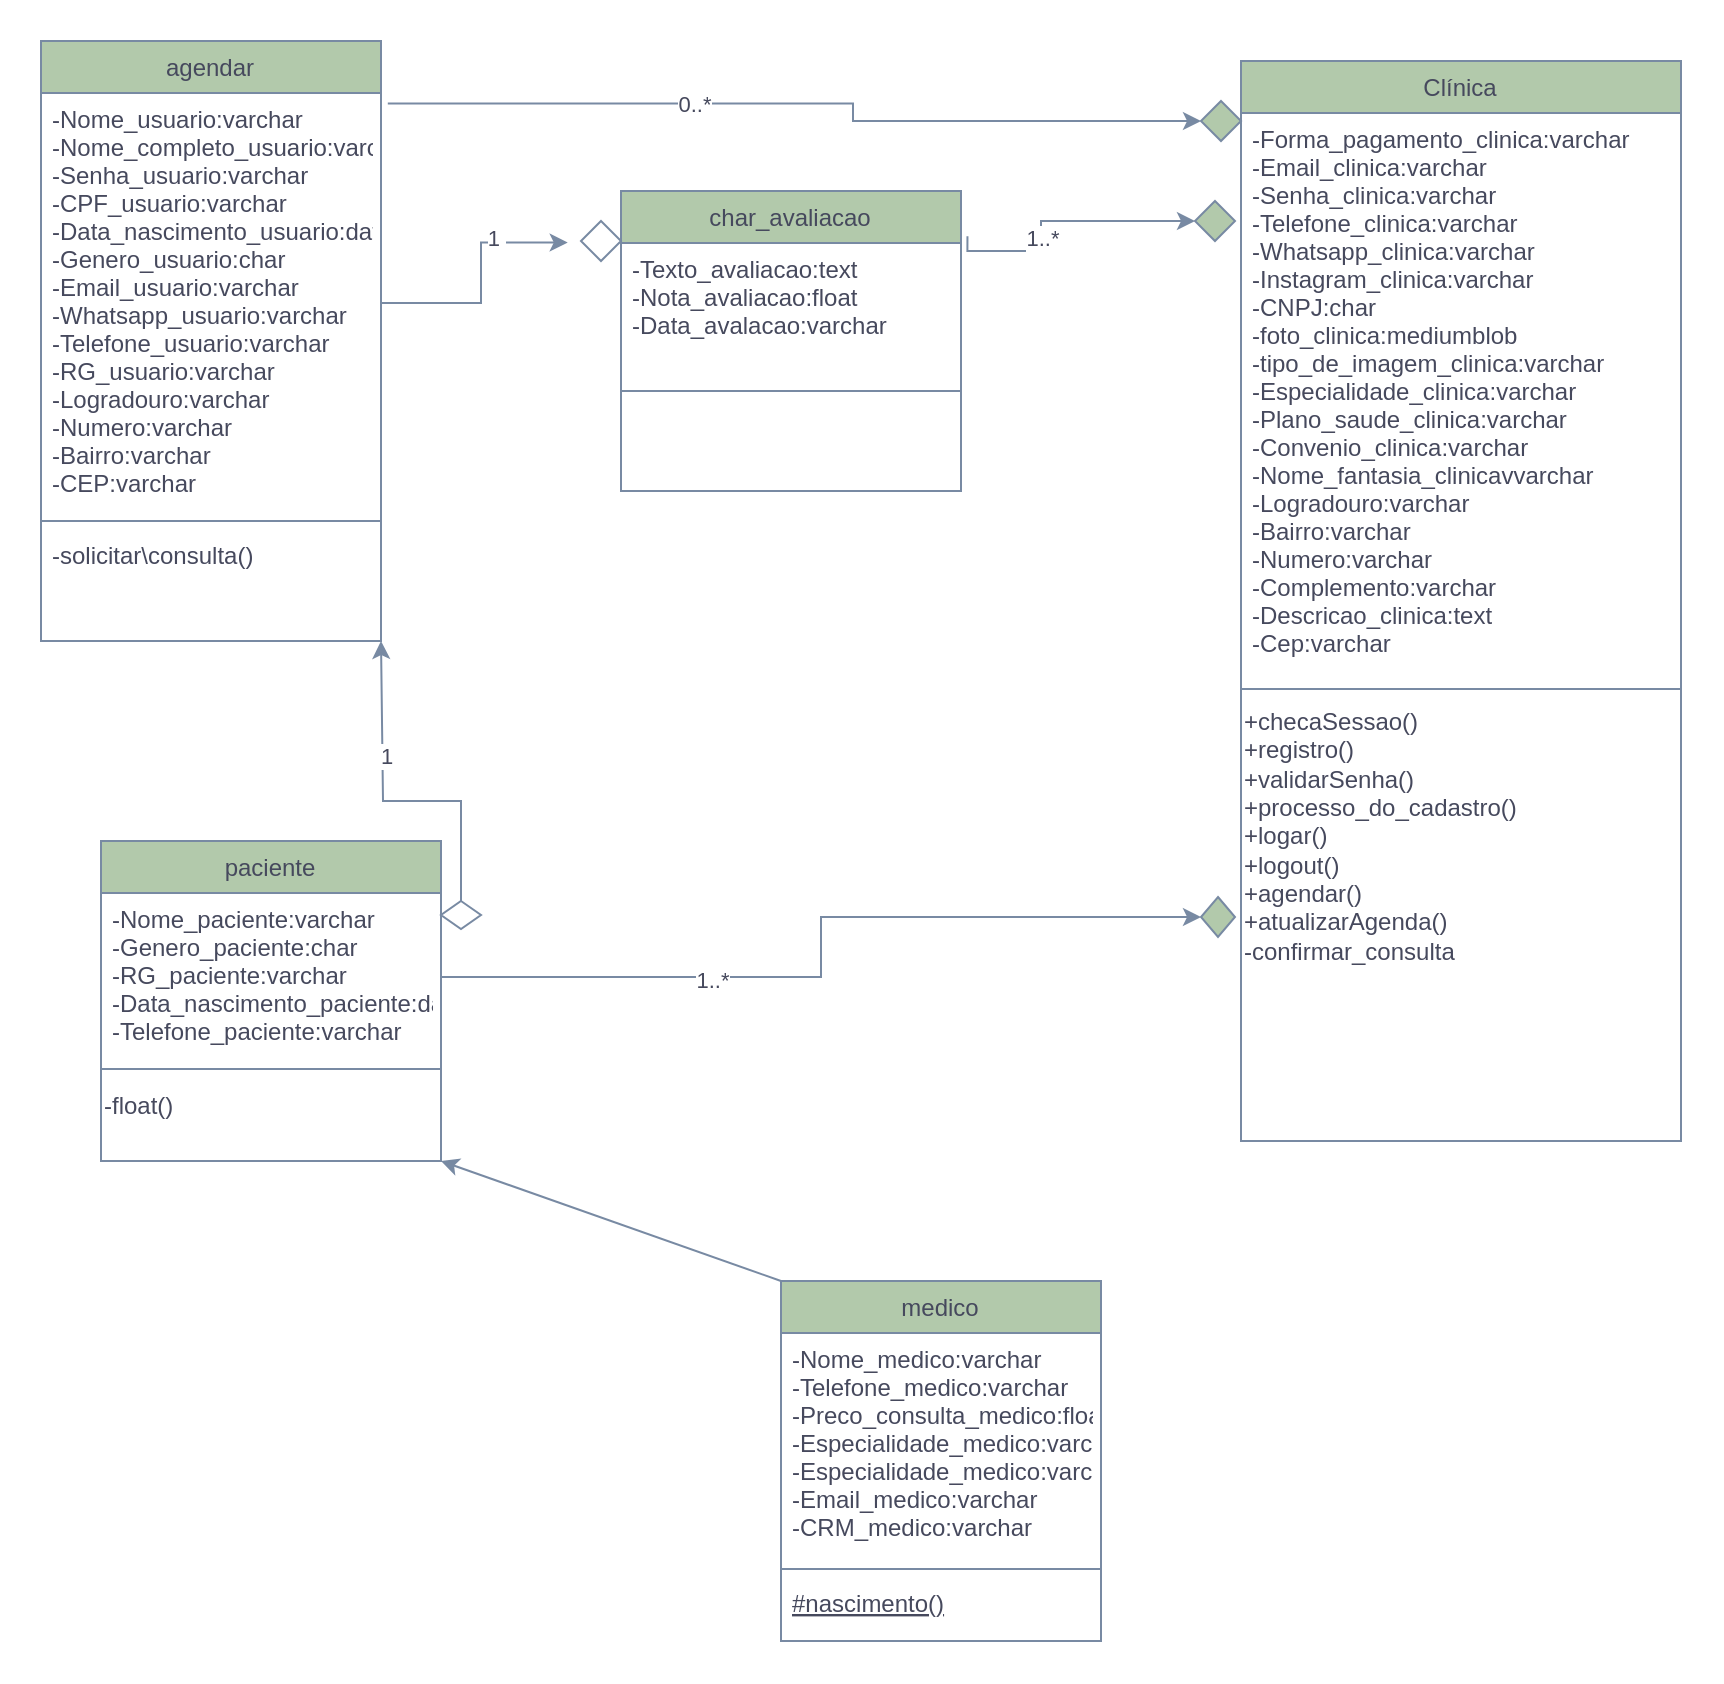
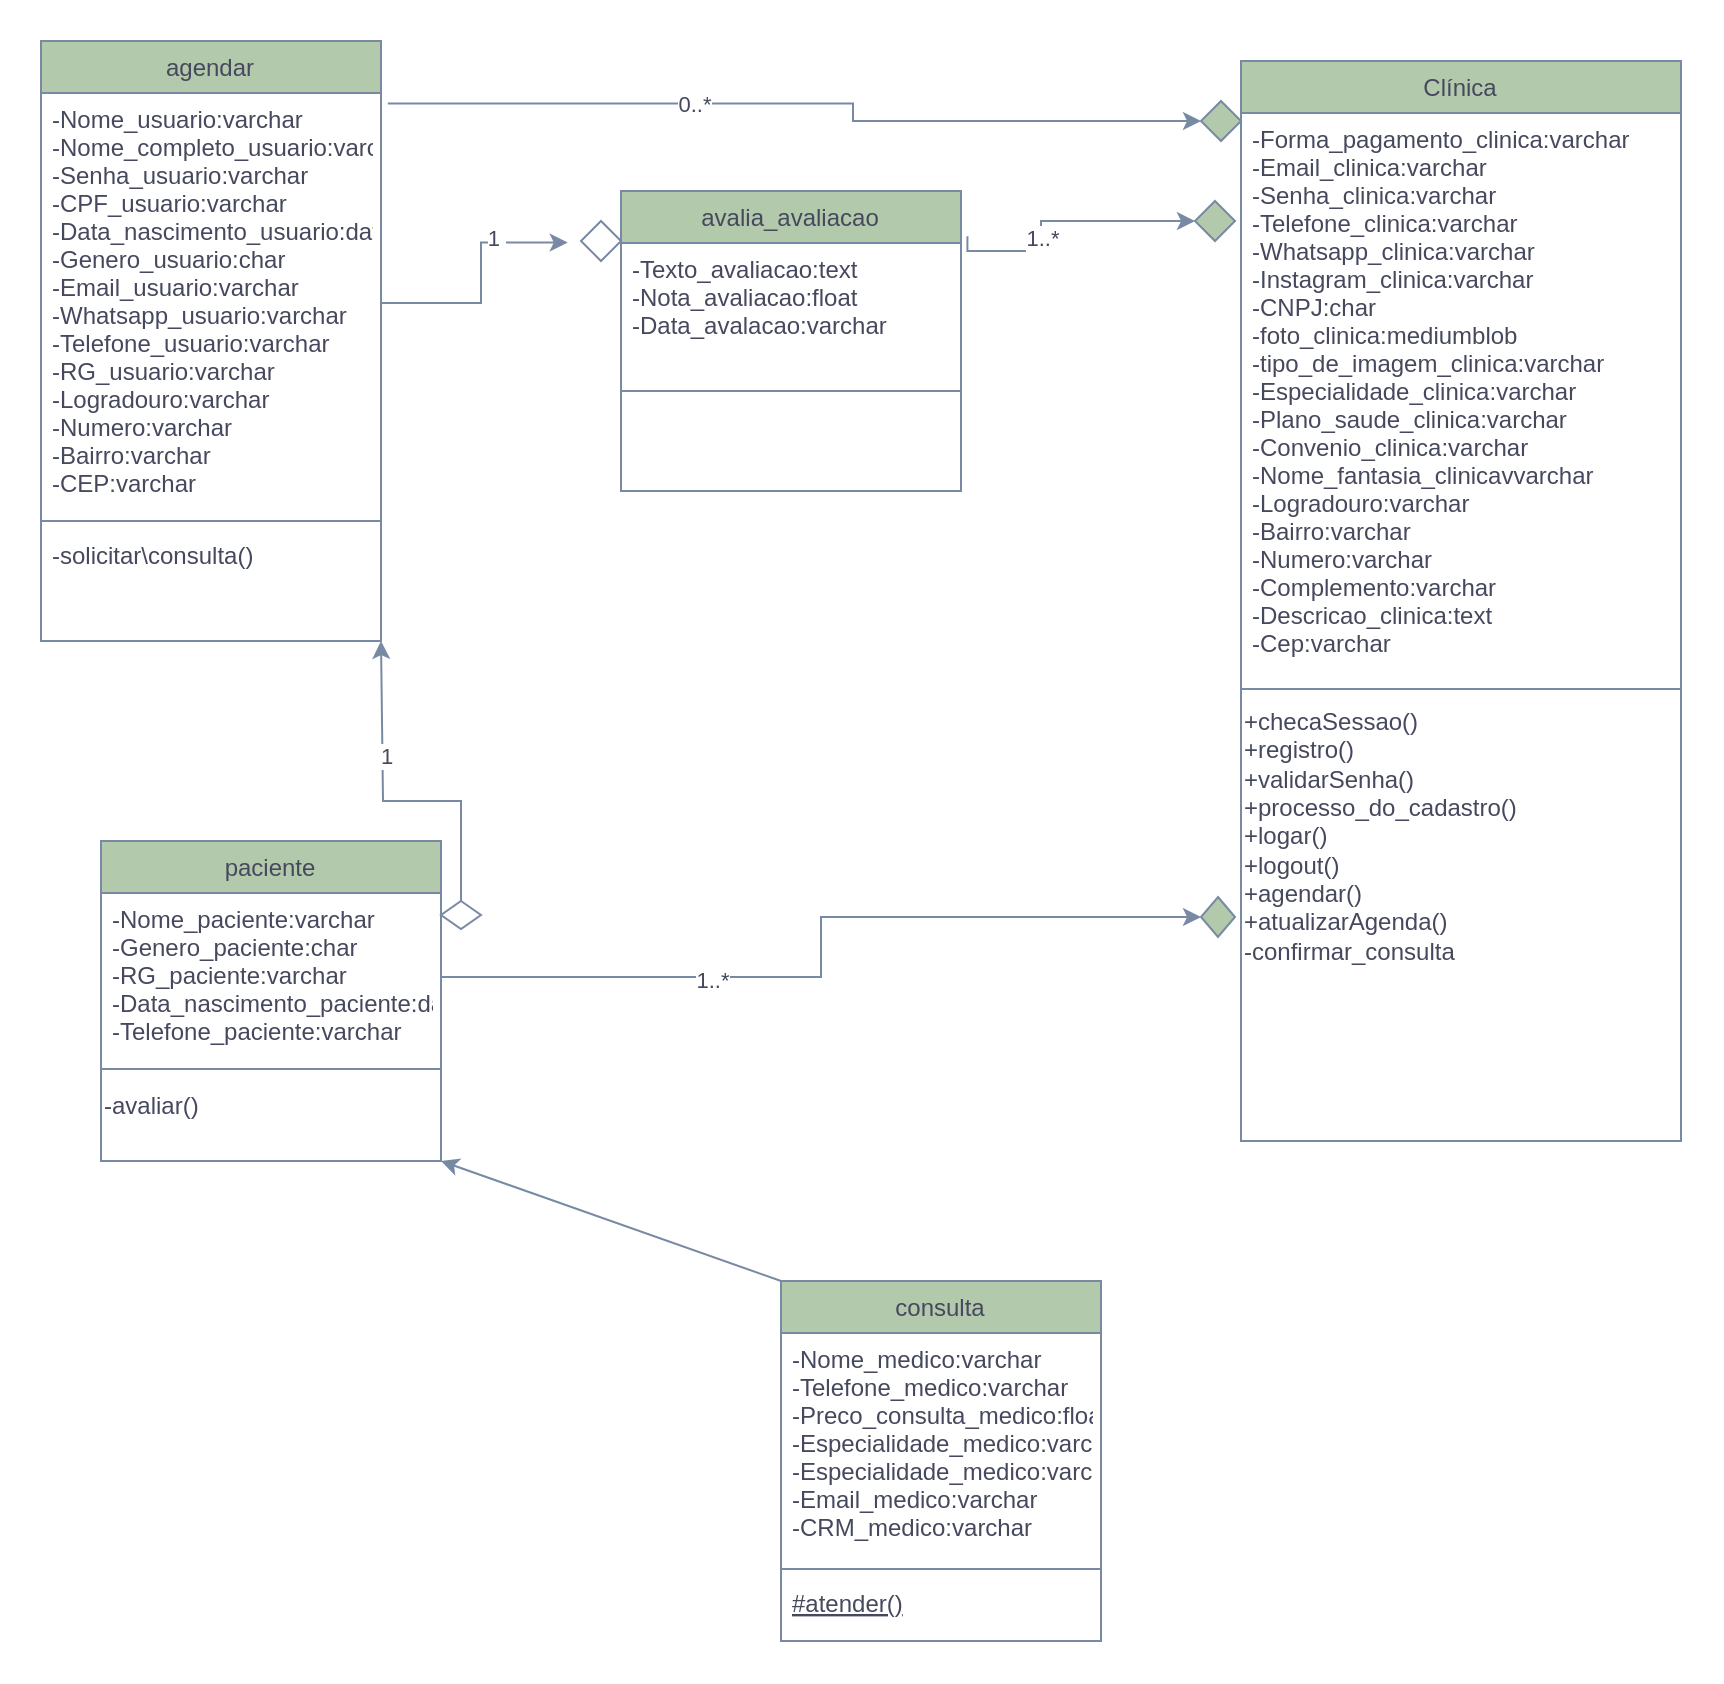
(790, 218) -> (790, 218)
(156, 1107) -> (166, 1107)
(940, 1308) -> (940, 1308)
(876, 1604) -> (859, 1604)
